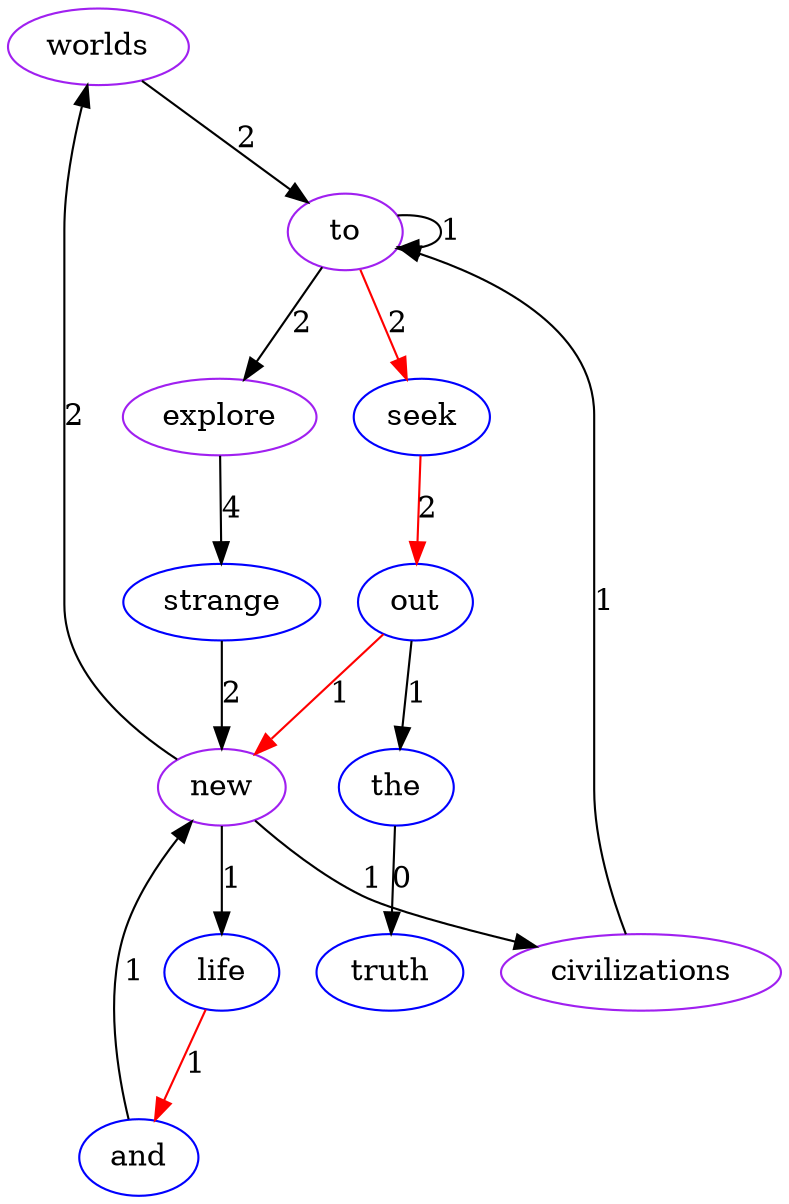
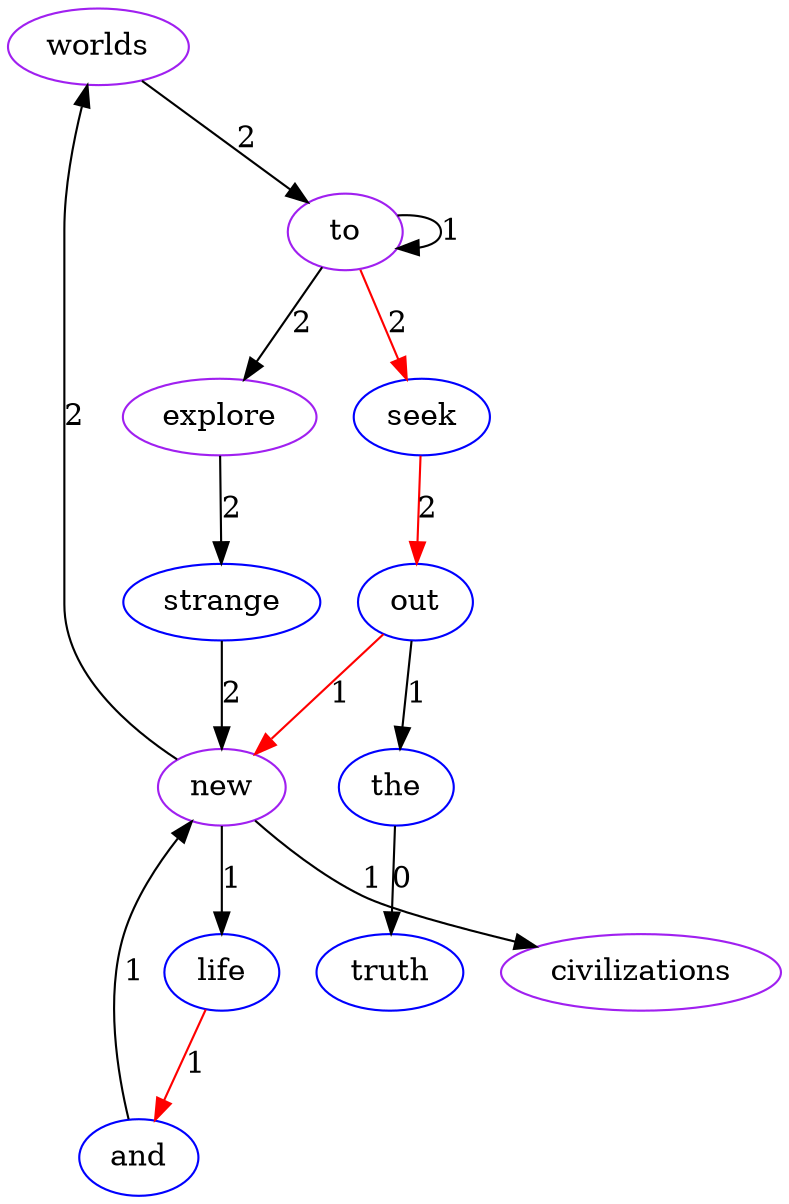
(232, 510) -> (232, 510)
(594, 550) -> none
